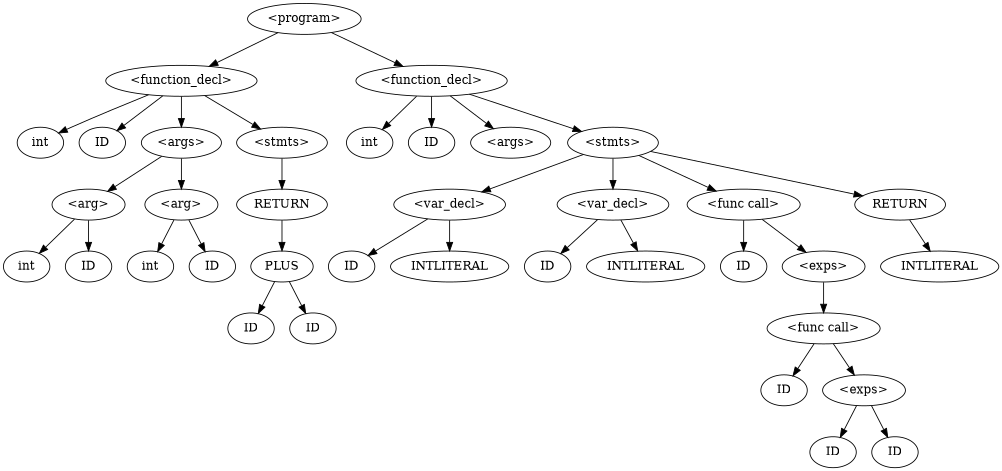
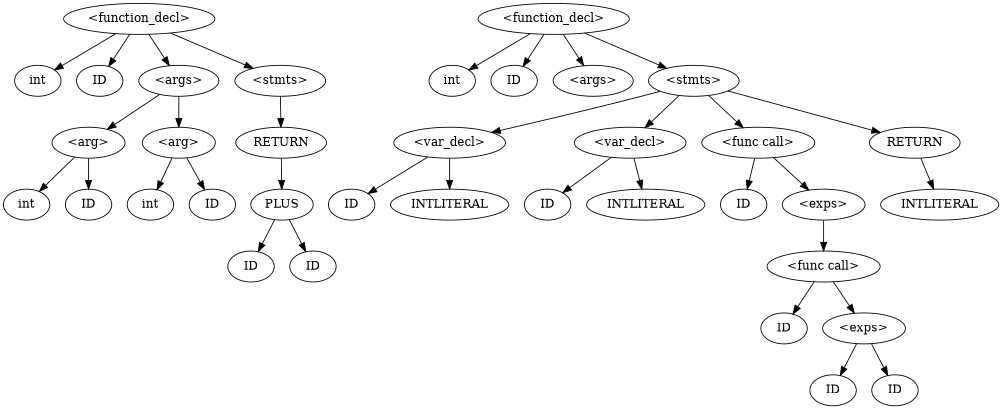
(304, 19) -> none
